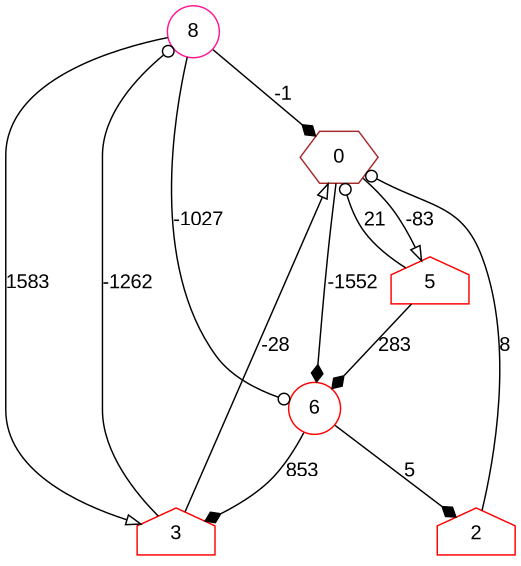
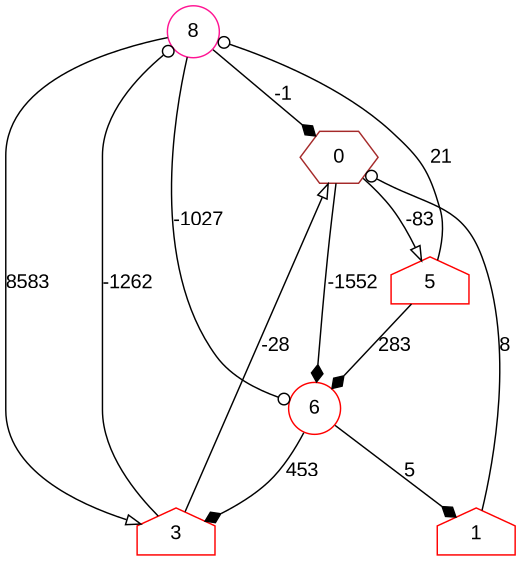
(369, 237) -> (376, 119)
(28, 283) -> (28, 283)
(302, 471) -> (302, 471)
(476, 534) -> (476, 534)
